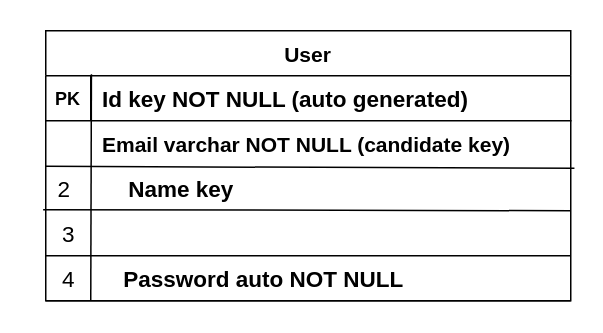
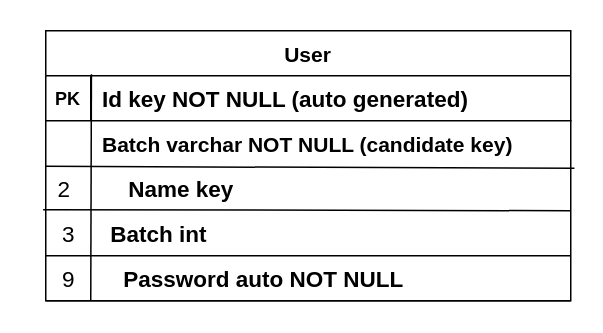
(304, 145) -> (309, 145)
none -> (158, 233)
(69, 278) -> (69, 278)
